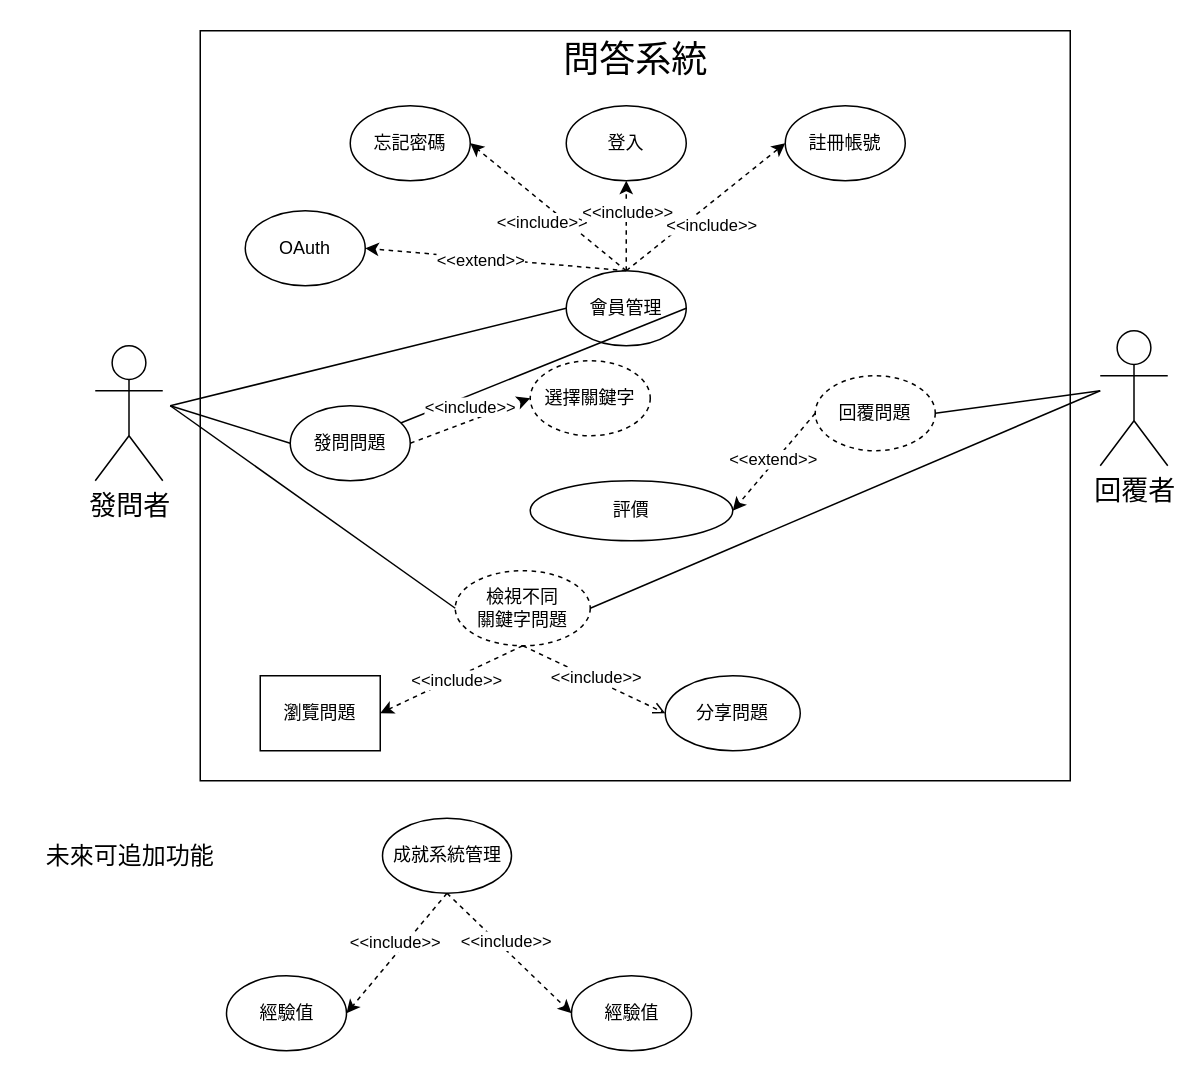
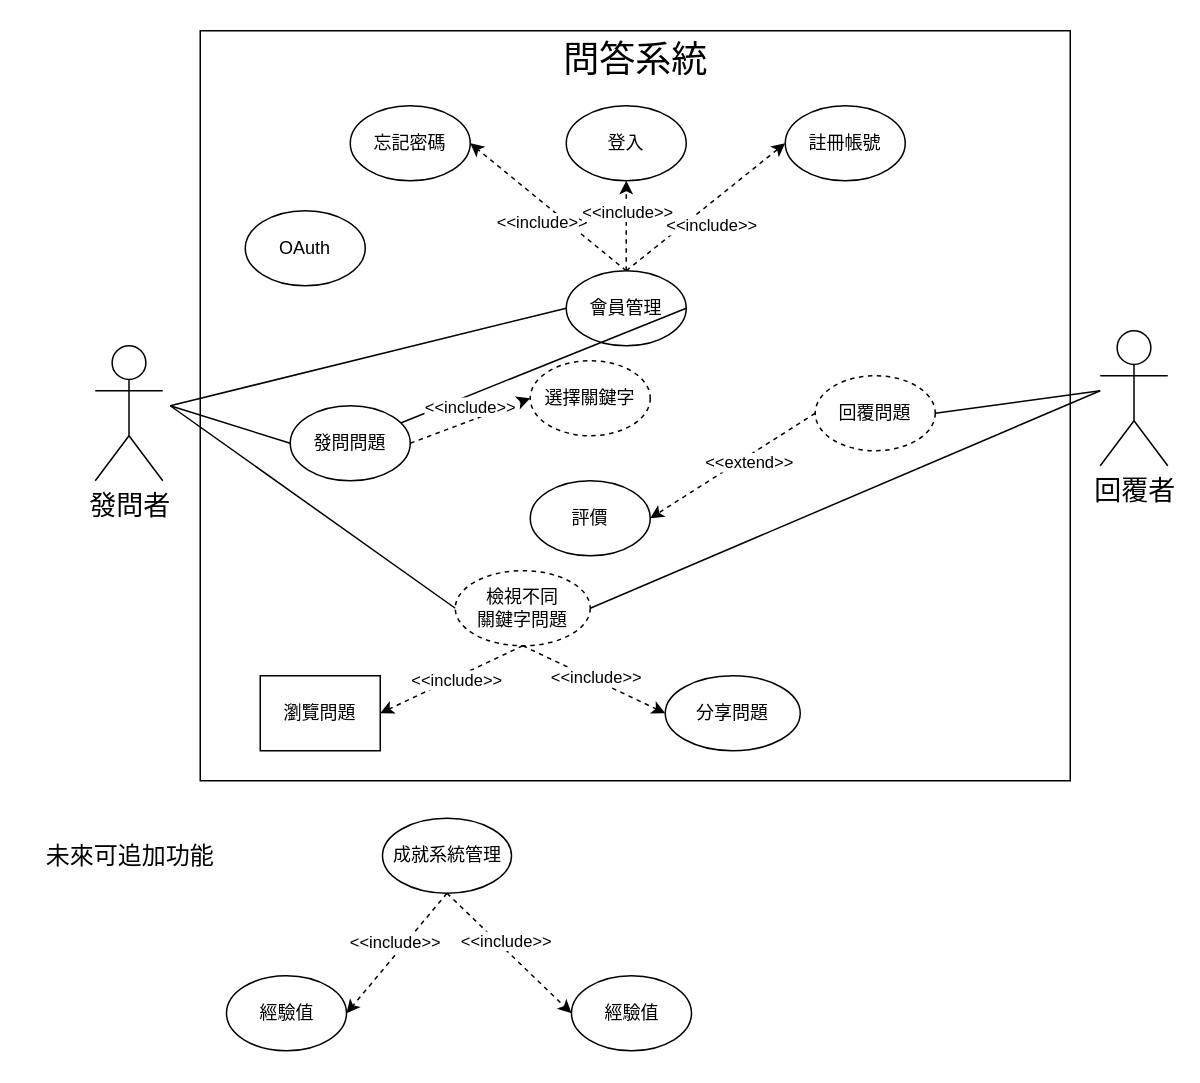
(497, 260) -> none
(632, 511) -> (590, 518)
(658, 710) -> (655, 708)
